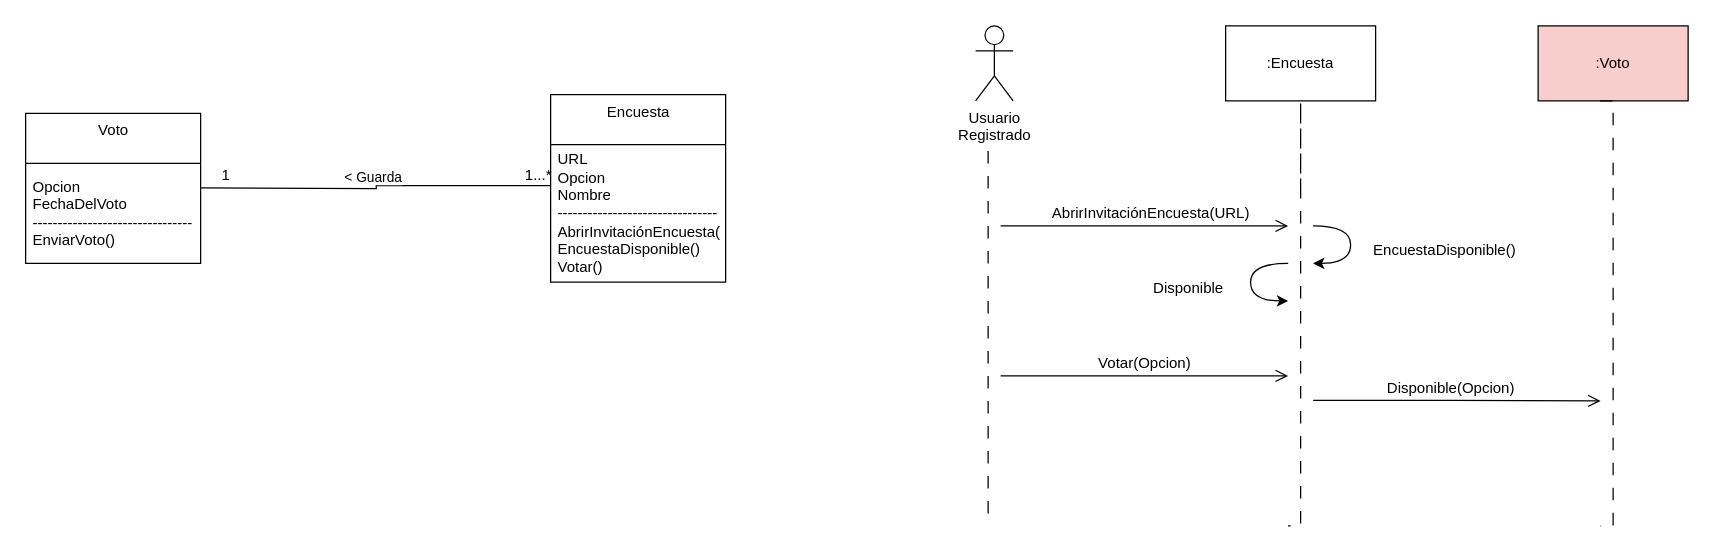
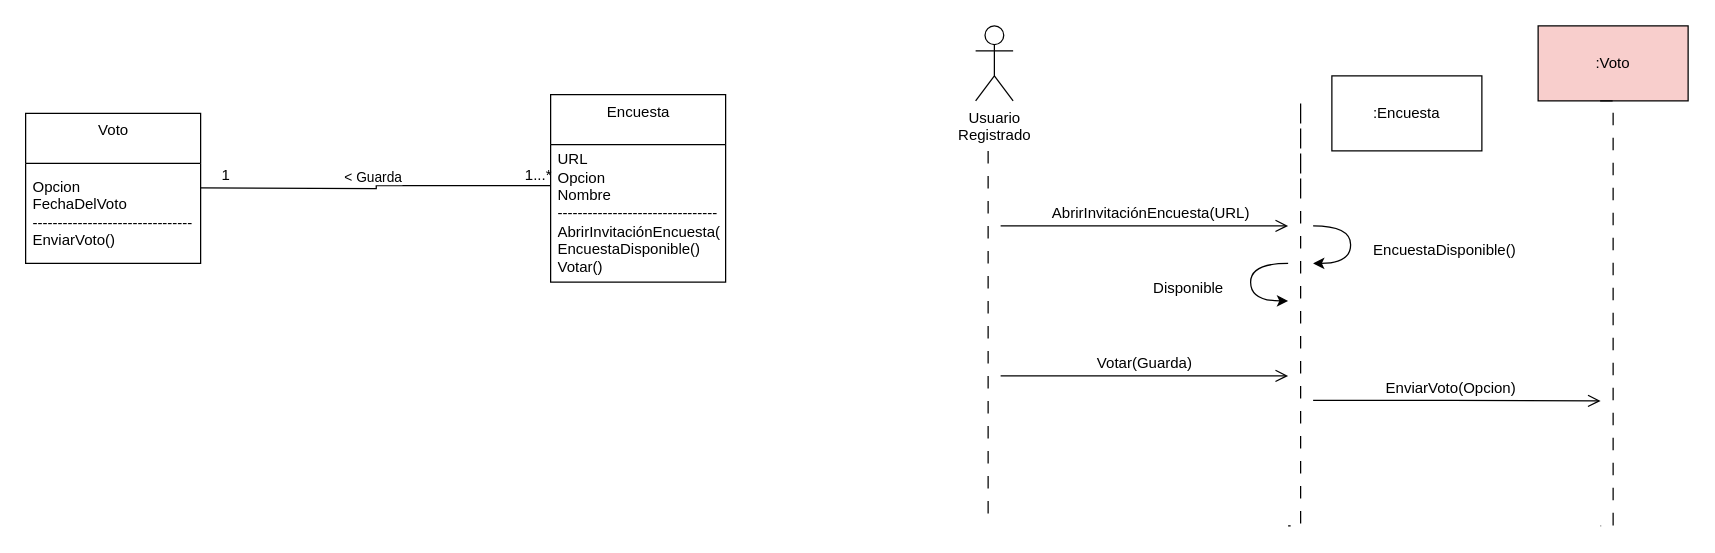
(1301, 63) -> (1407, 113)
(1145, 363) -> (1145, 363)
(1451, 388) -> (1451, 388)
